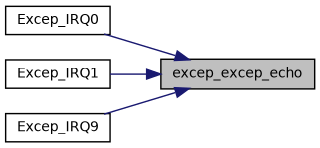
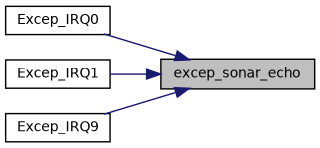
(238, 74) -> (238, 74)
